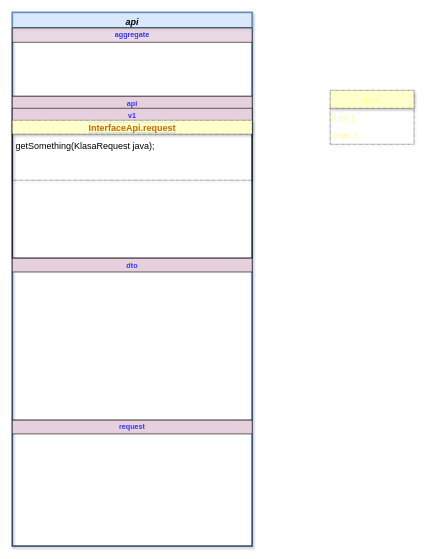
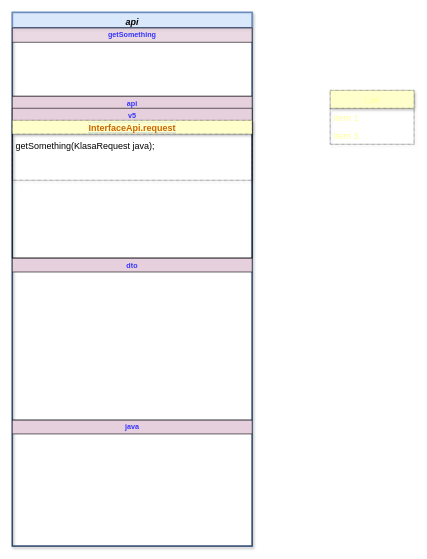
(132, 35) -> (132, 35)
(372, 99) -> (372, 99)
(132, 116) -> (132, 116)
(347, 117) -> (348, 117)
(132, 428) -> (132, 428)
